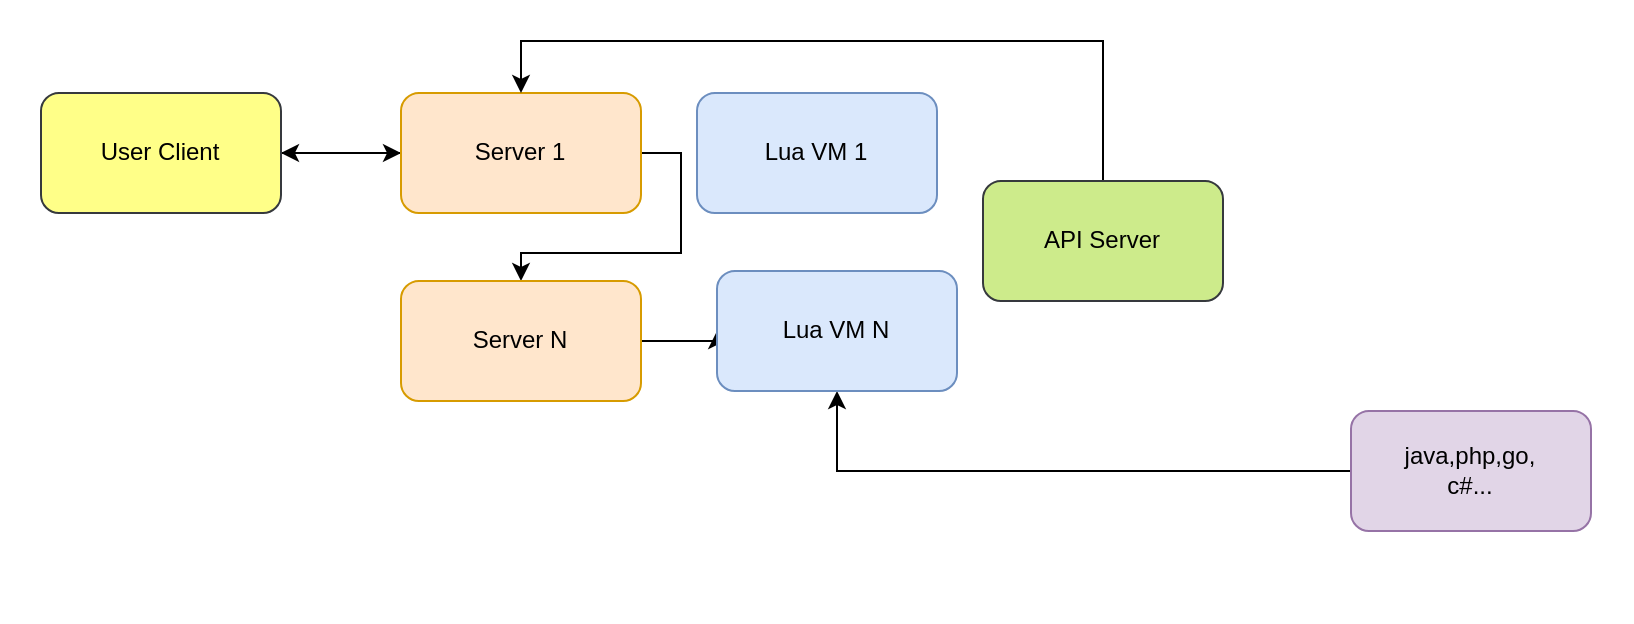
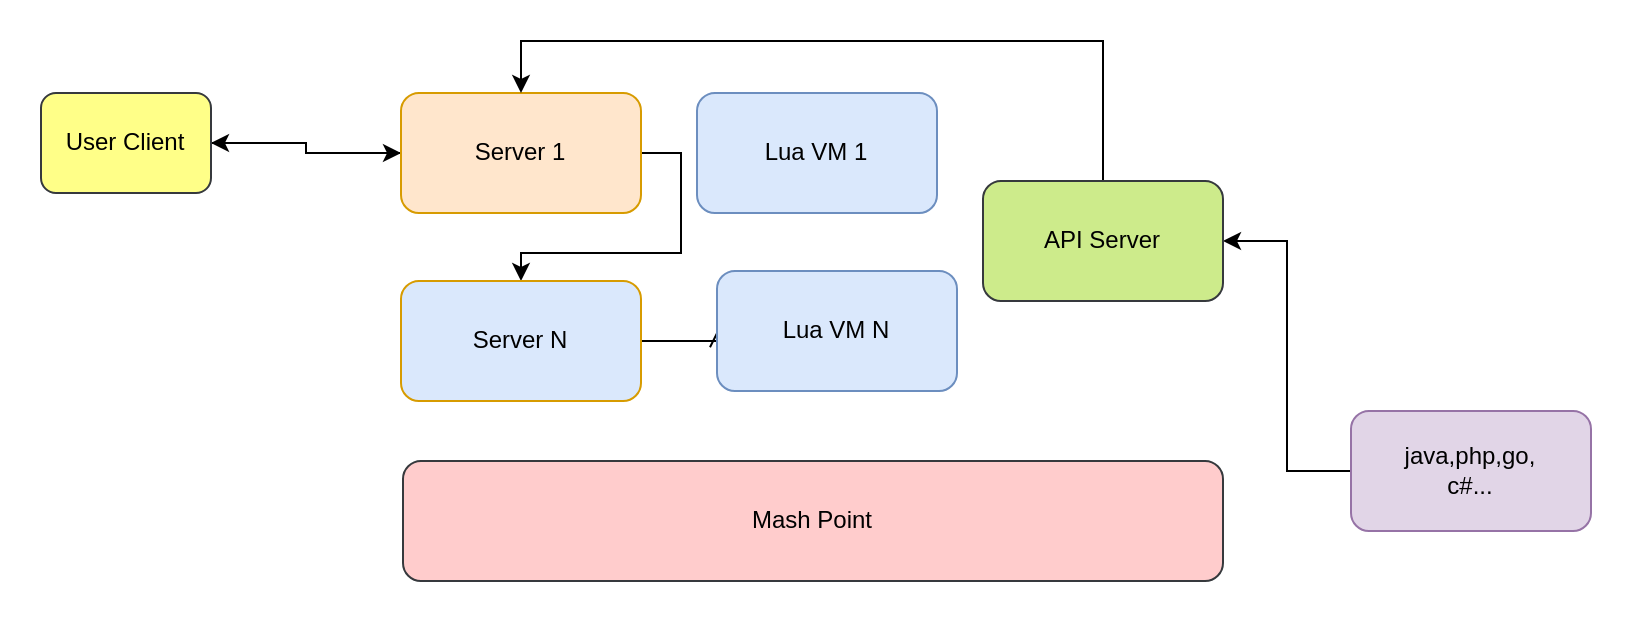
(161, 153) -> (126, 143)
(521, 341) -> (521, 341)
(715, 341) -> (716, 341)
(1030, 471) -> (1287, 332)
none -> (813, 521)
